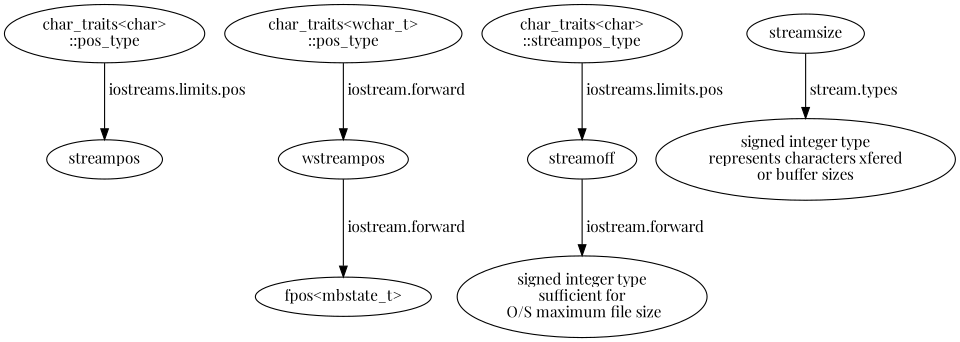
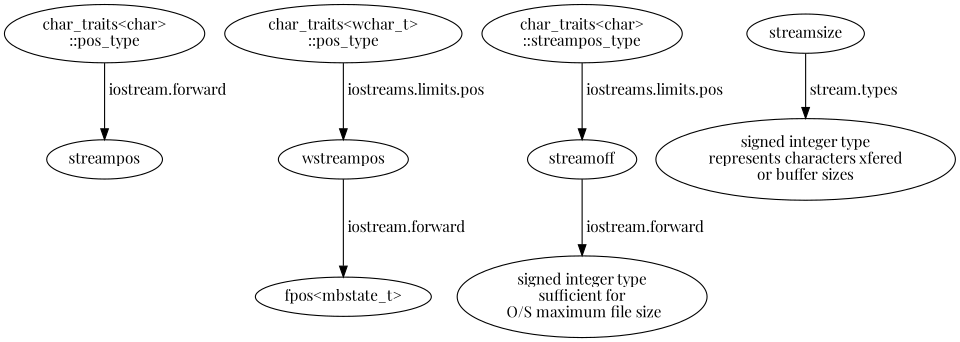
(175, 91) -> (166, 91)
(404, 91) -> (414, 91)
